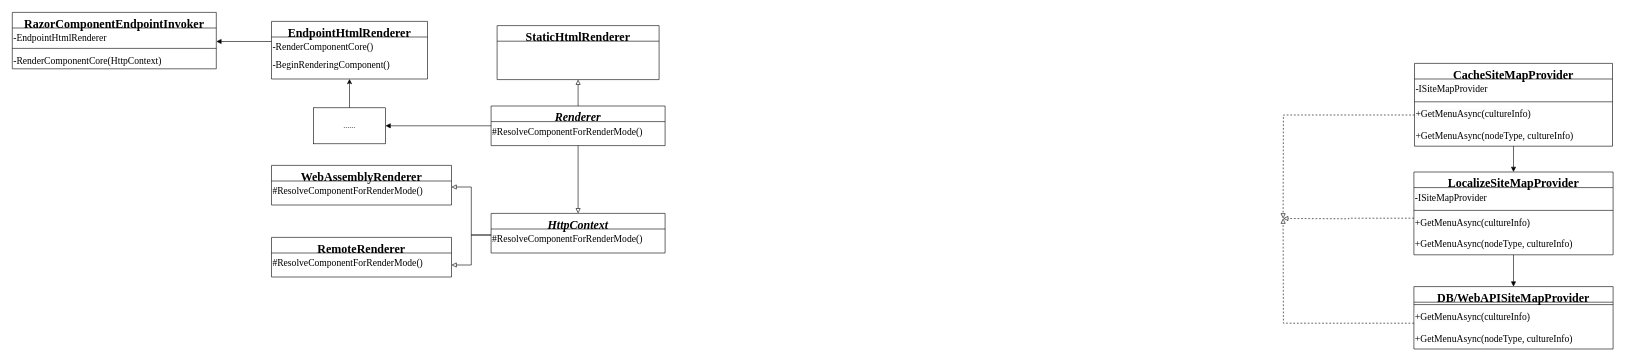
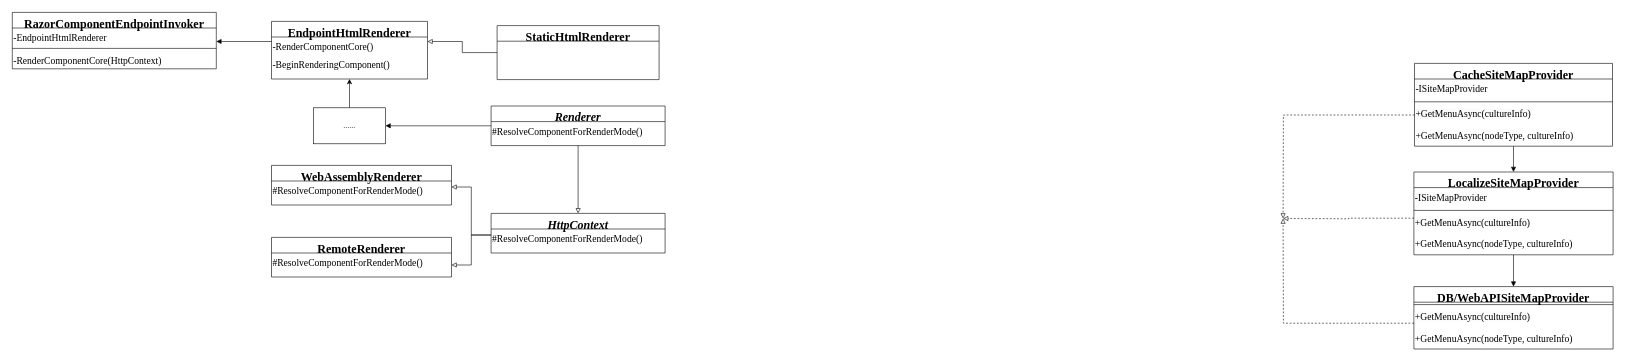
none -> (462, 48)
(578, 96) -> none
